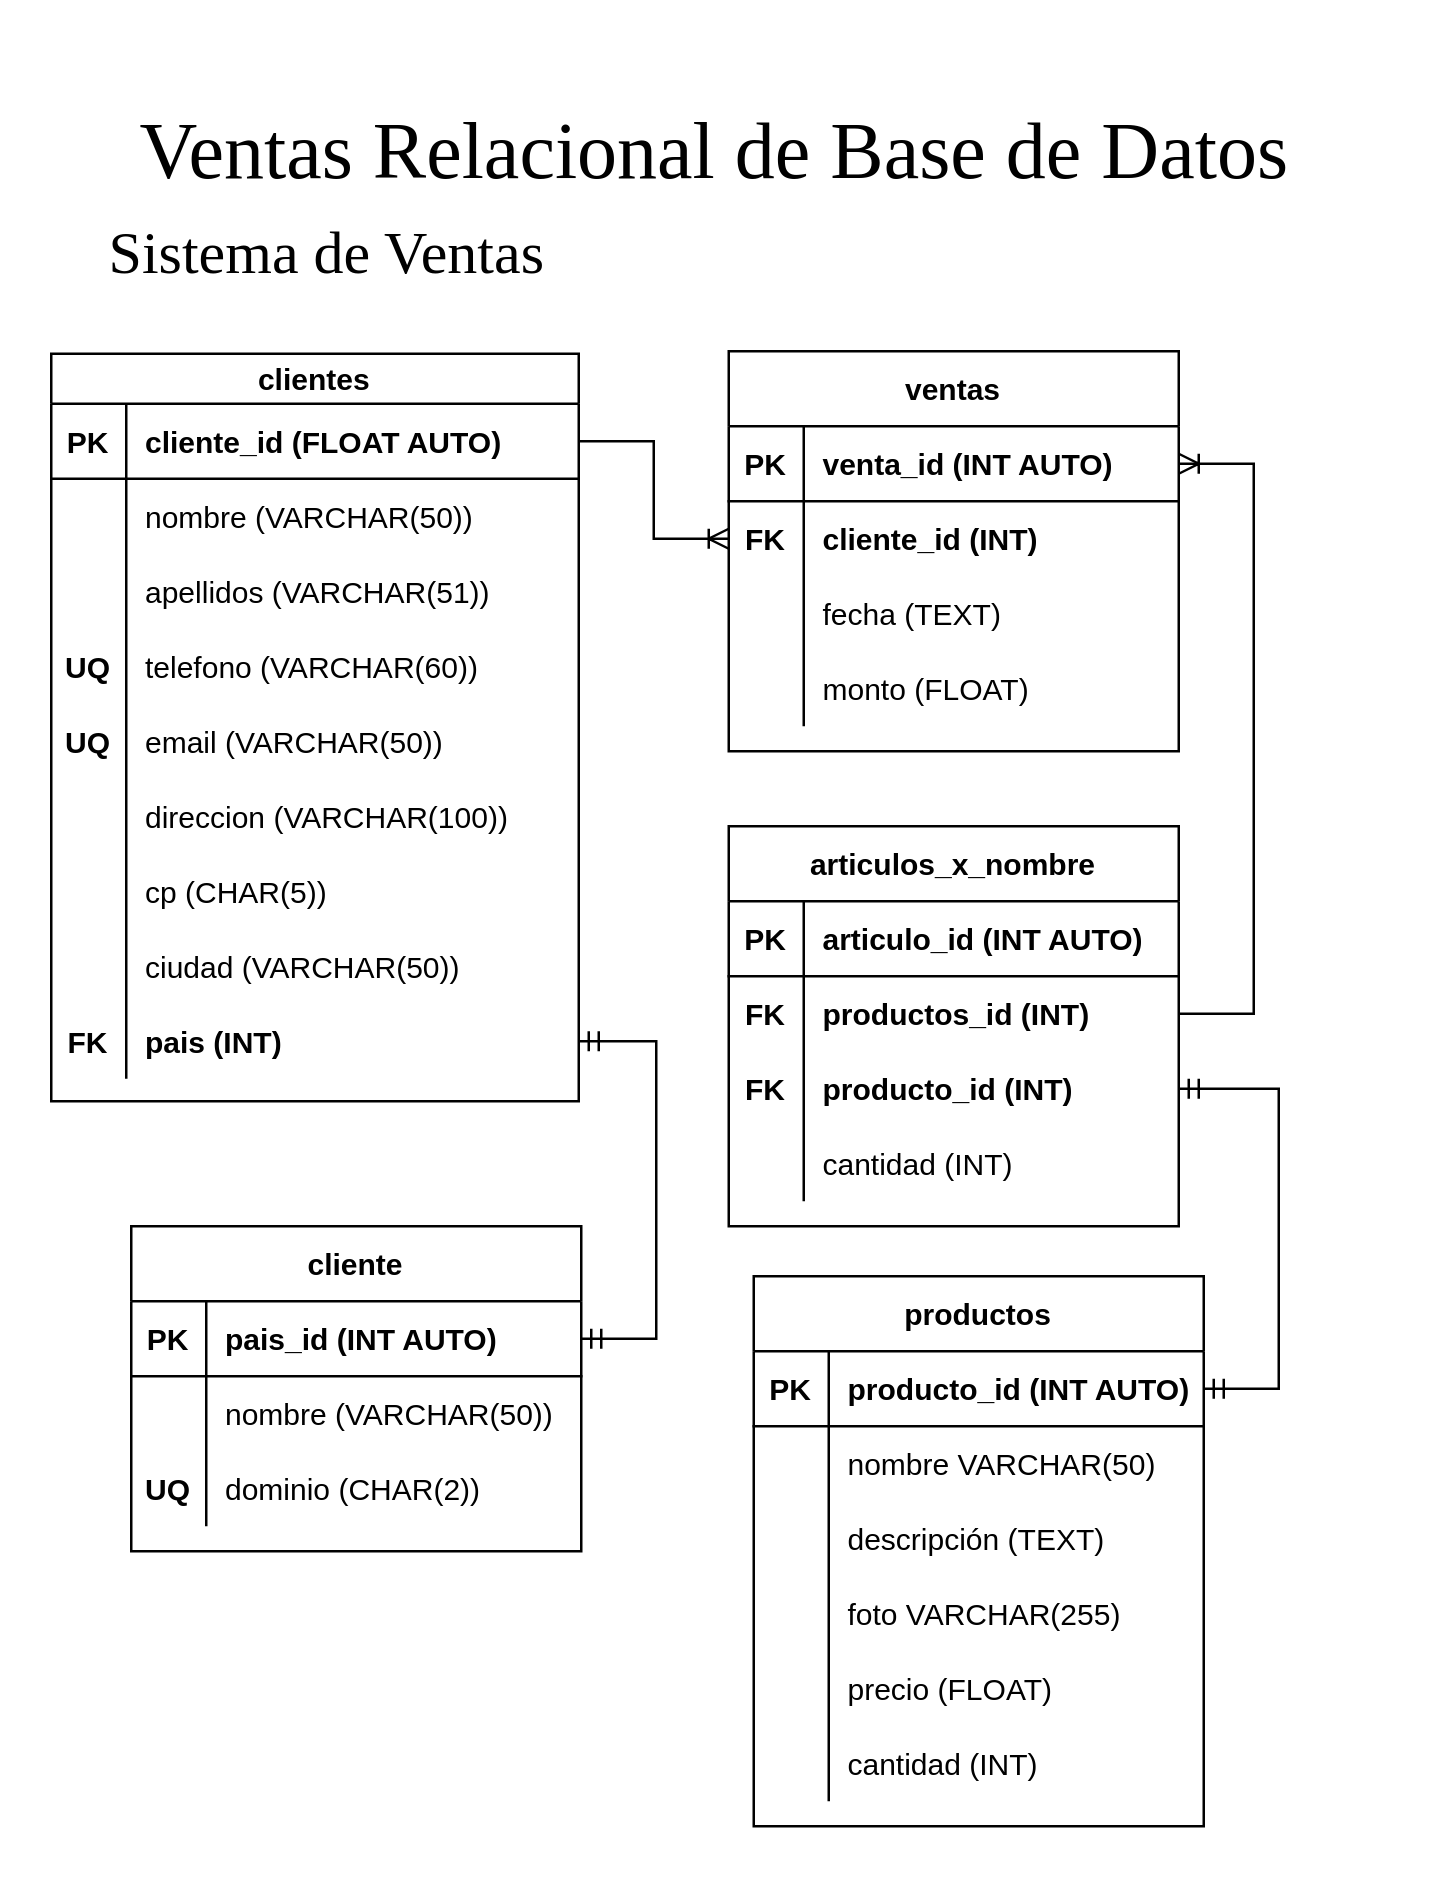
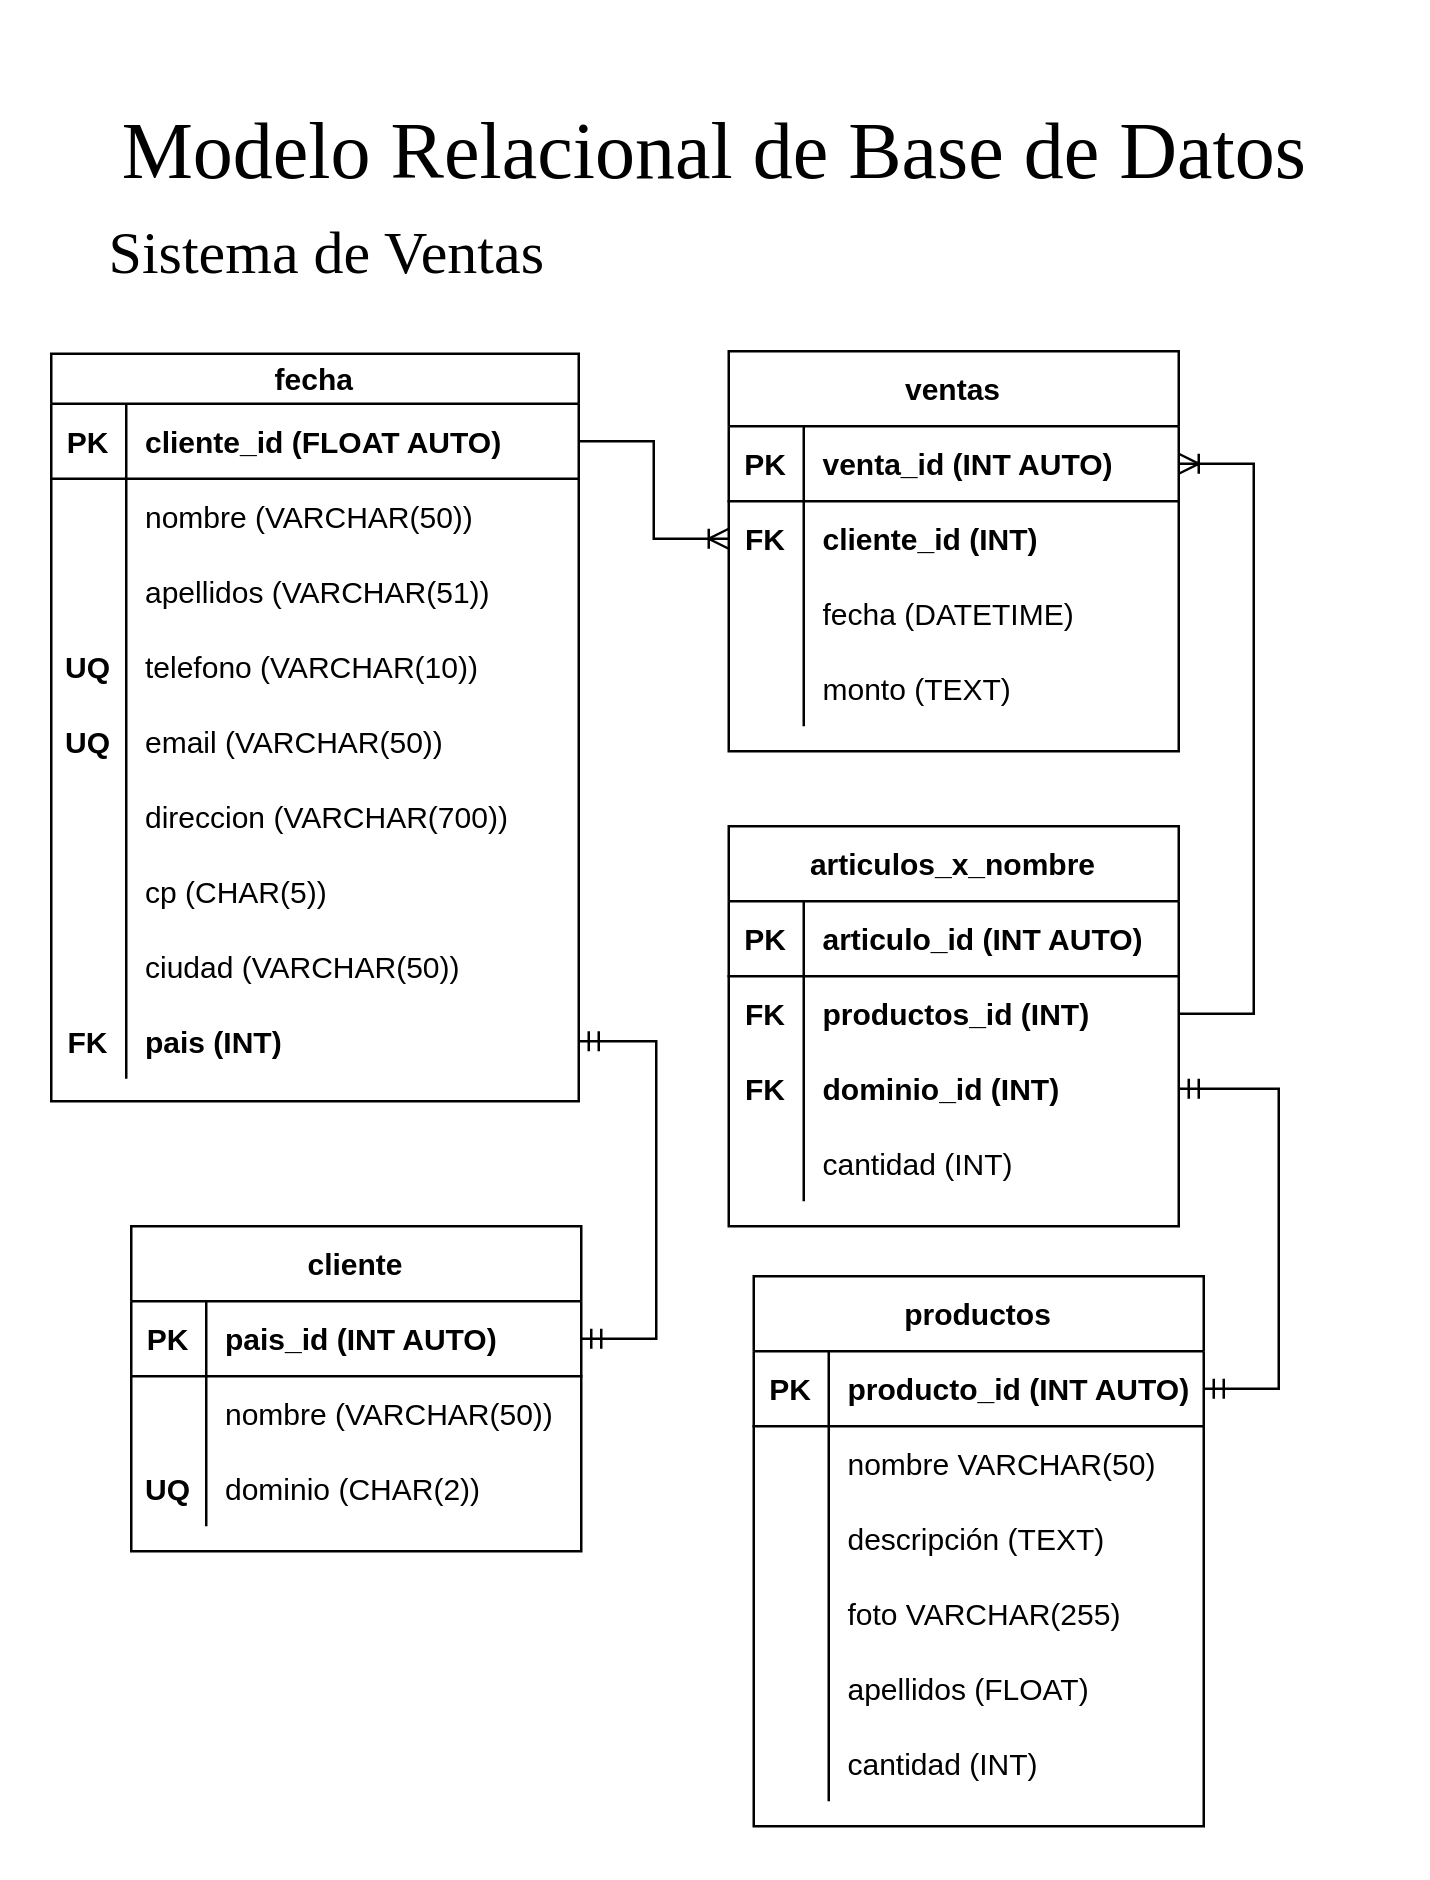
(715, 151) -> (715, 151)
(314, 380) -> (314, 380)
(919, 615) -> (953, 615)
(322, 668) -> (322, 668)
(928, 690) -> (919, 690)
(335, 818) -> (335, 818)
(958, 1090) -> (941, 1090)
(957, 1690) -> (975, 1690)
